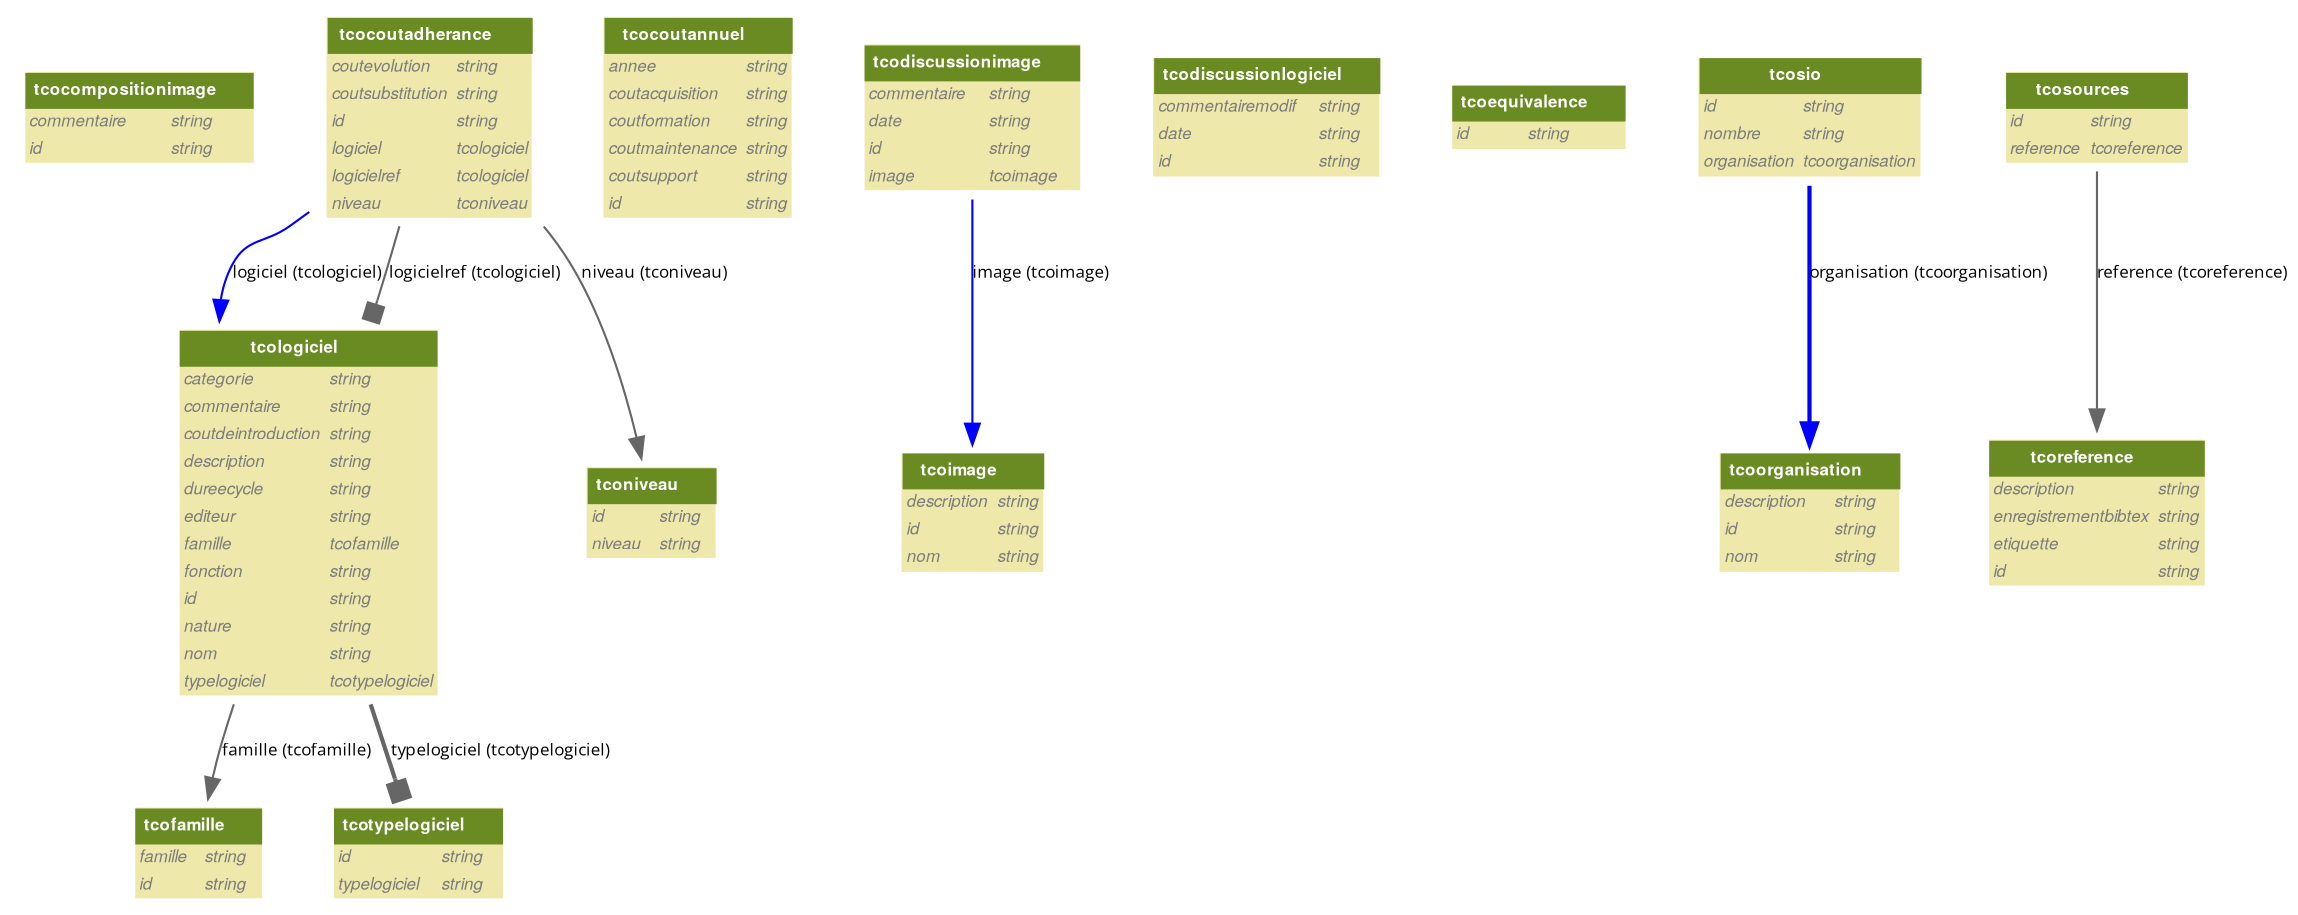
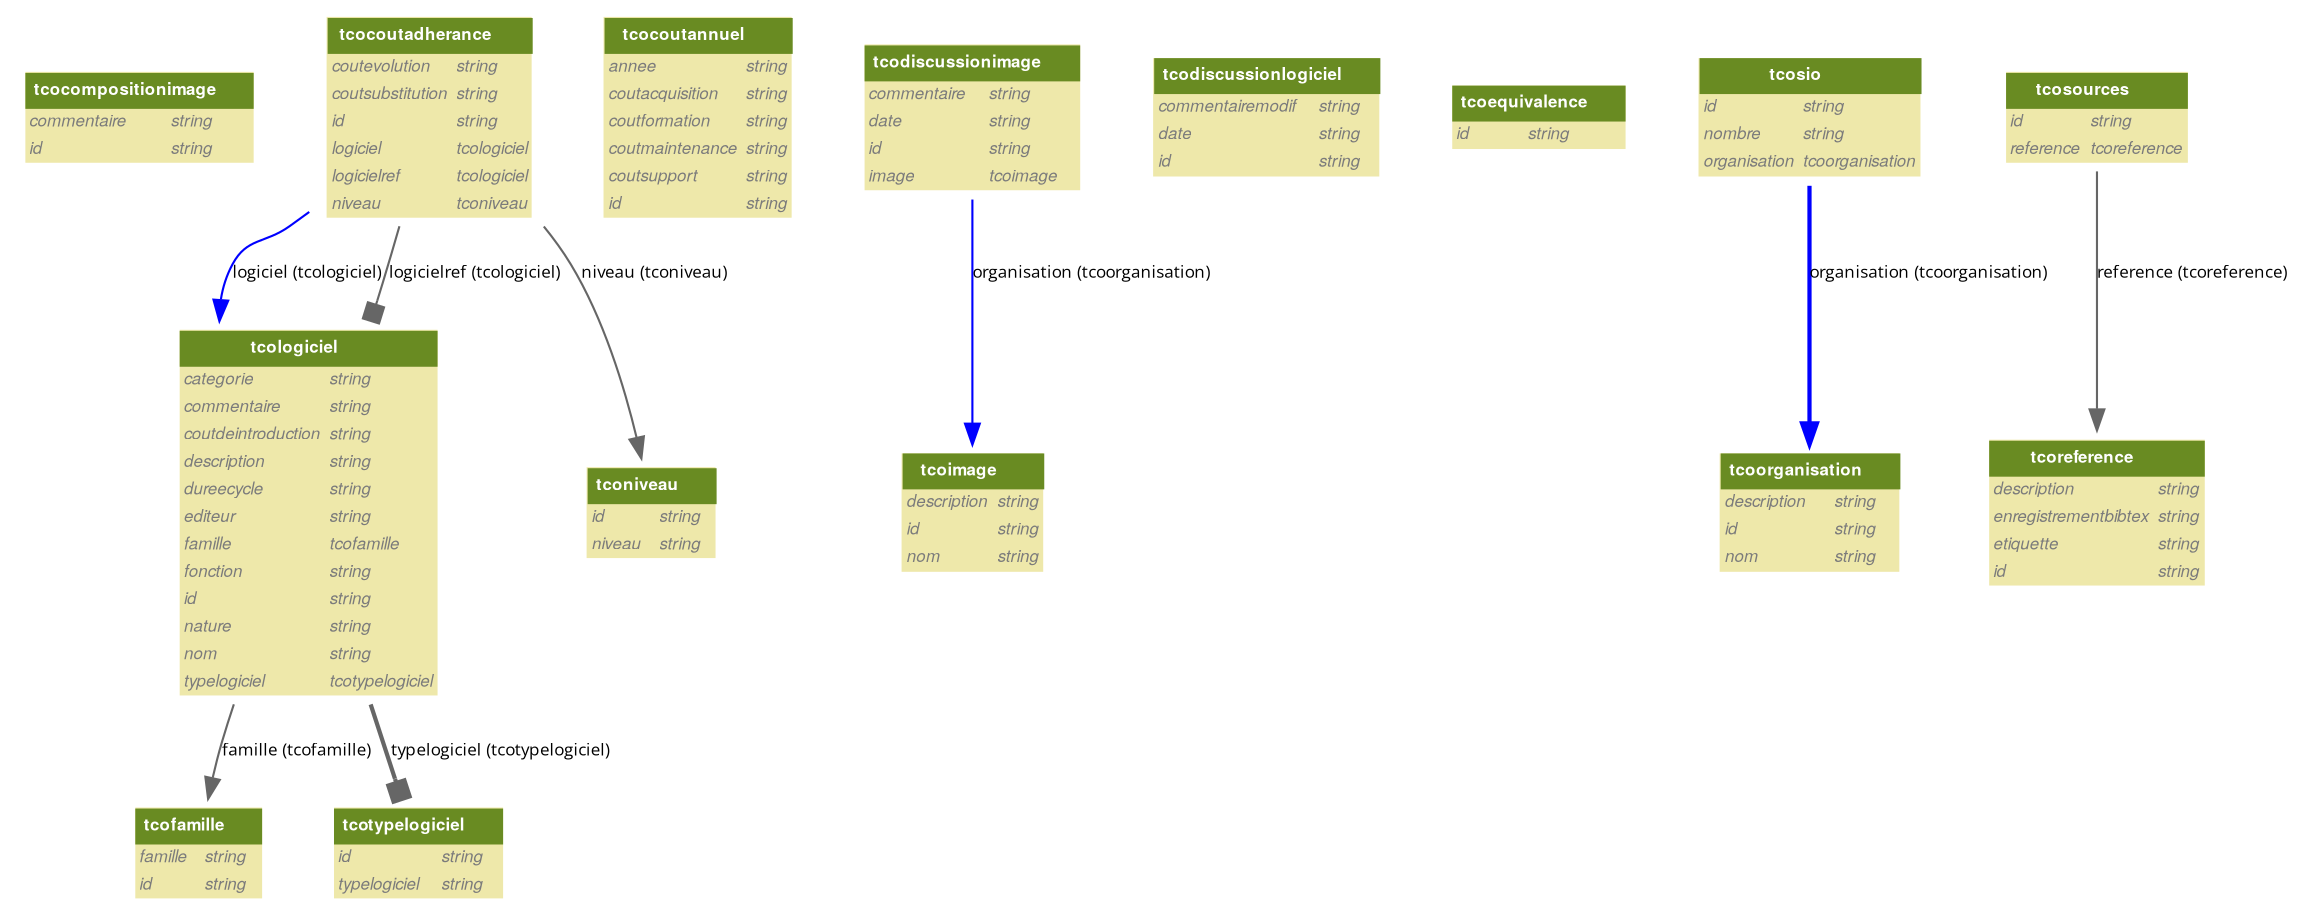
(1041, 274) -> (1092, 274)
